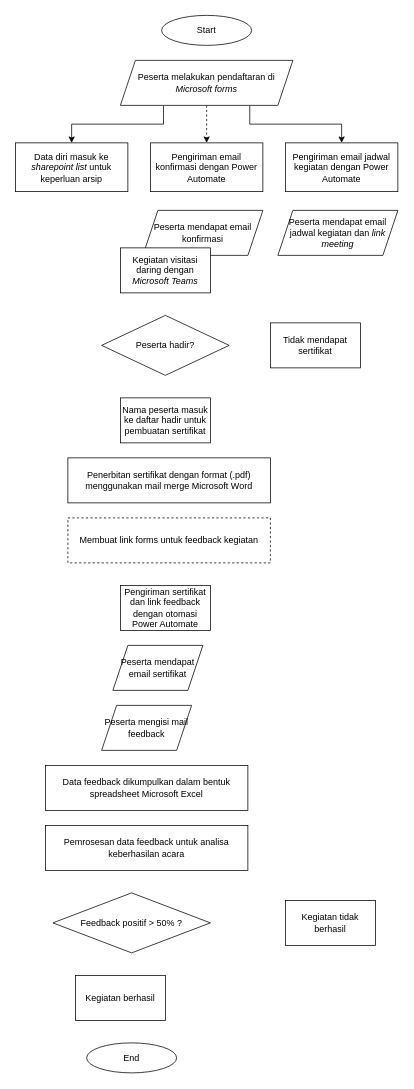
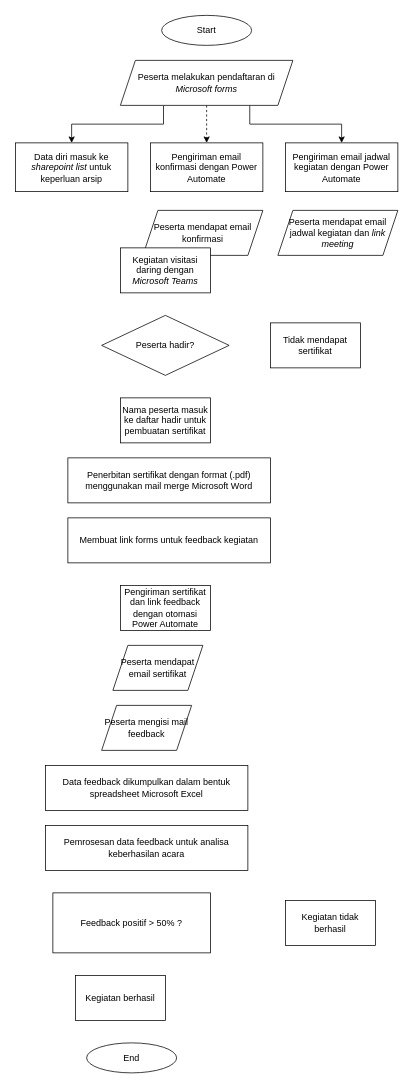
(169, 540) -> (169, 540)
(132, 923) -> (132, 923)
